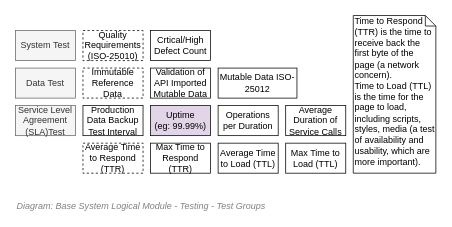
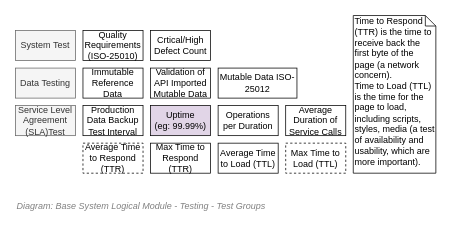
(113, 45) -> (113, 45)
(45, 83) -> (45, 83)
(113, 83) -> (113, 83)
(315, 158) -> (315, 158)
